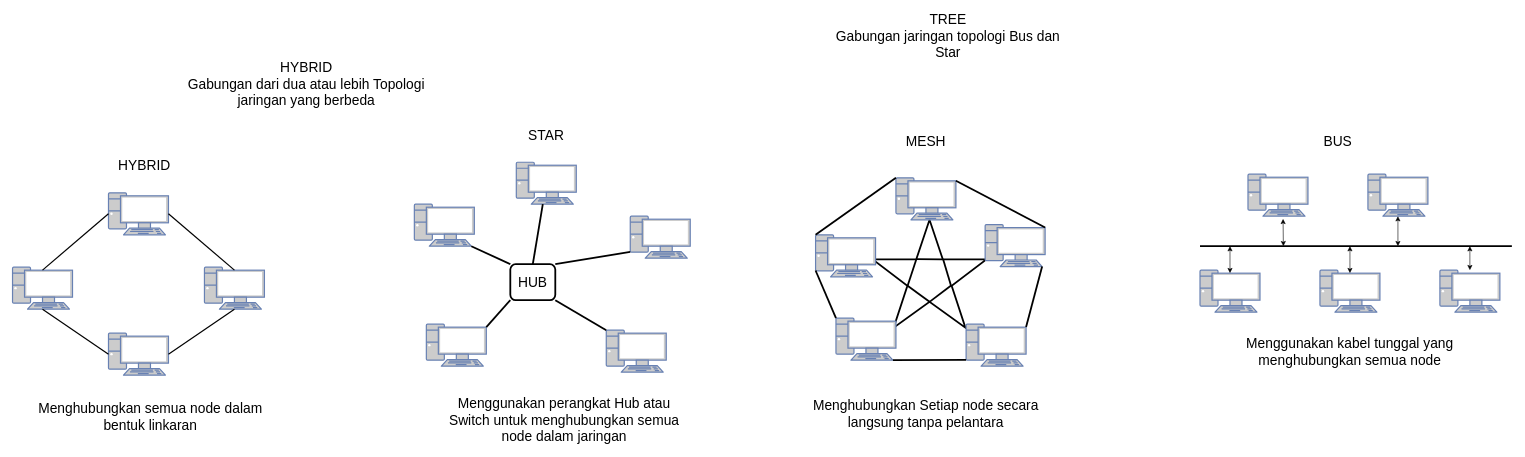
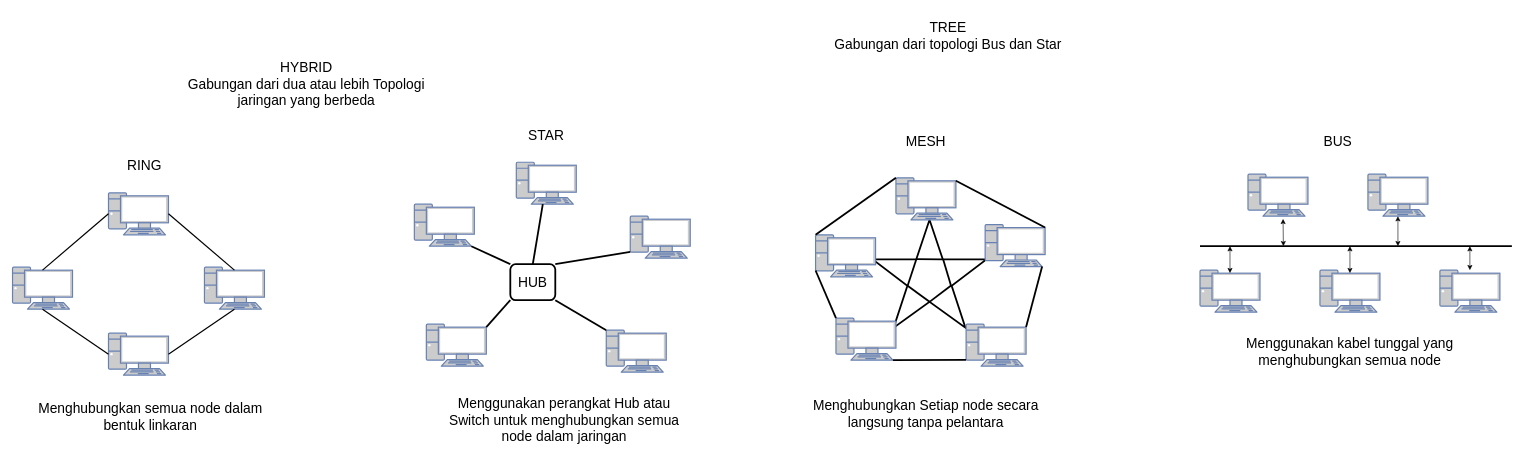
(948, 36) -> (948, 36)
(144, 165) -> (144, 165)
